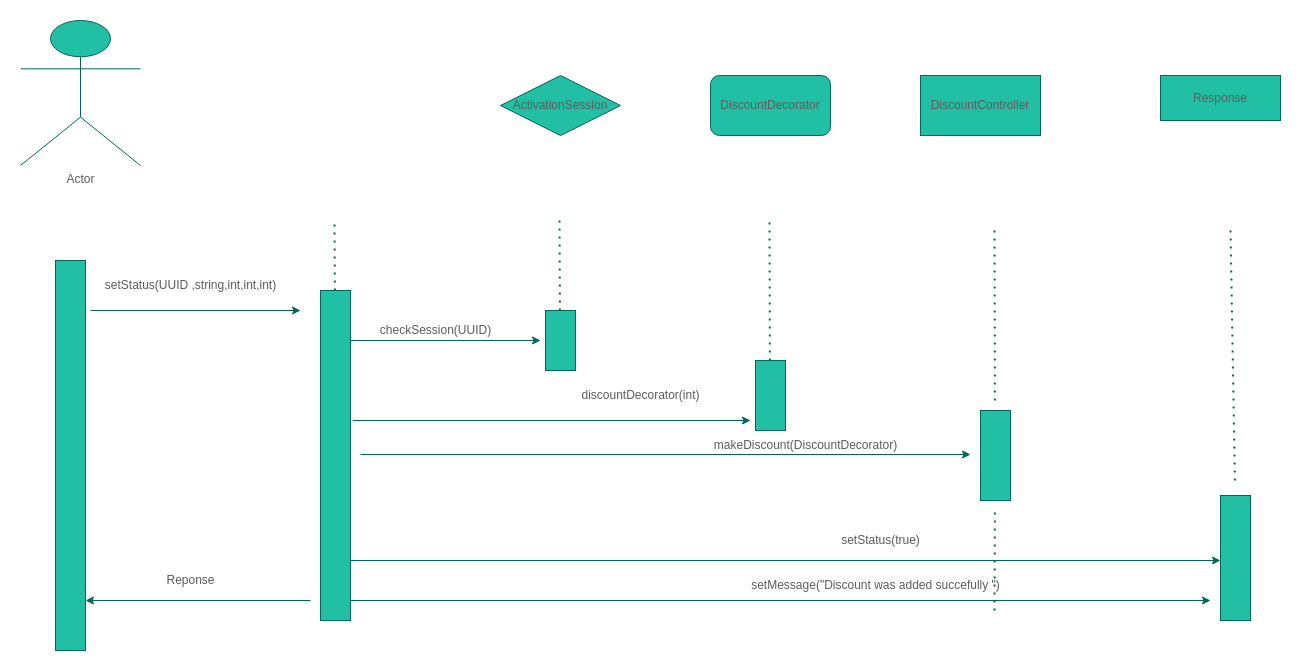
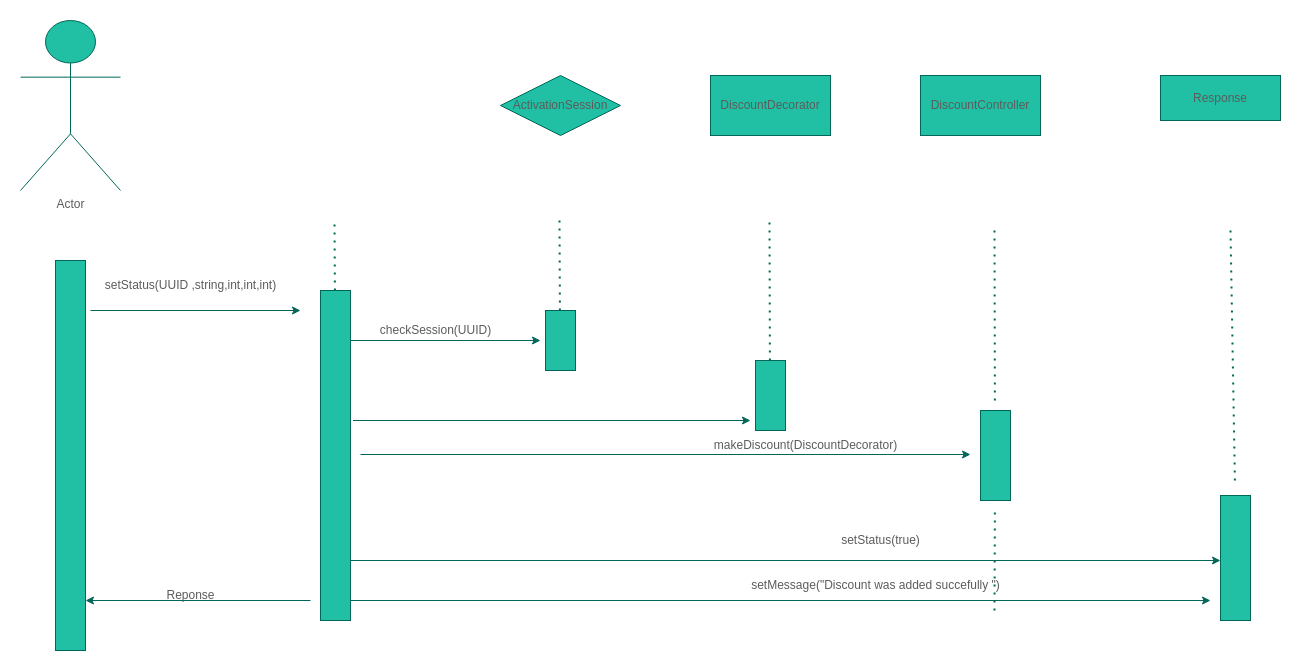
(81, 93) -> (71, 106)
(771, 106) -> (771, 106)
(641, 396) -> none
(191, 581) -> (191, 596)
